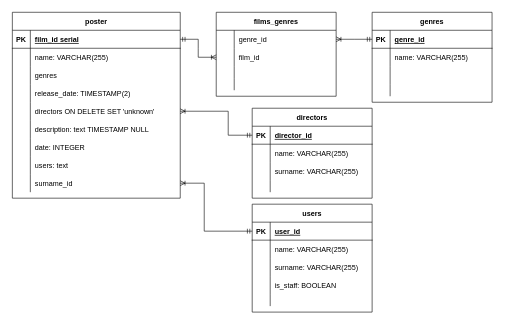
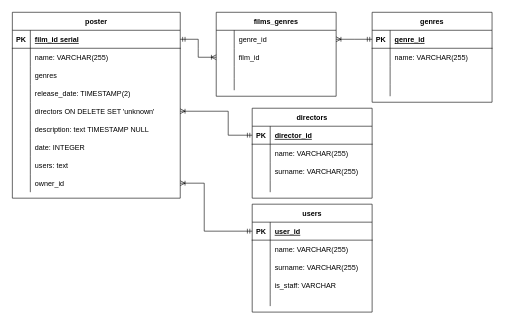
(54, 184) -> (50, 184)
(307, 286) -> (307, 286)
